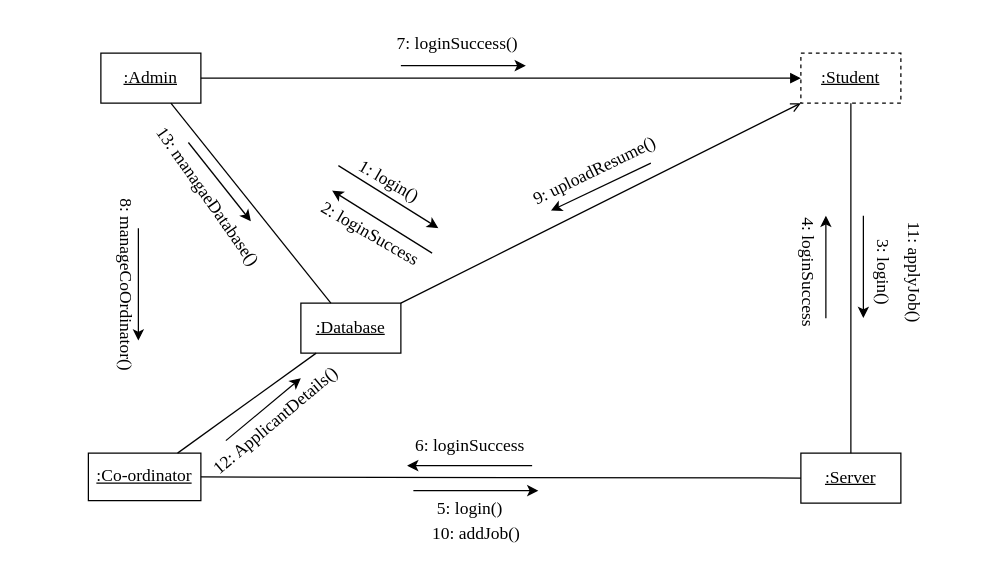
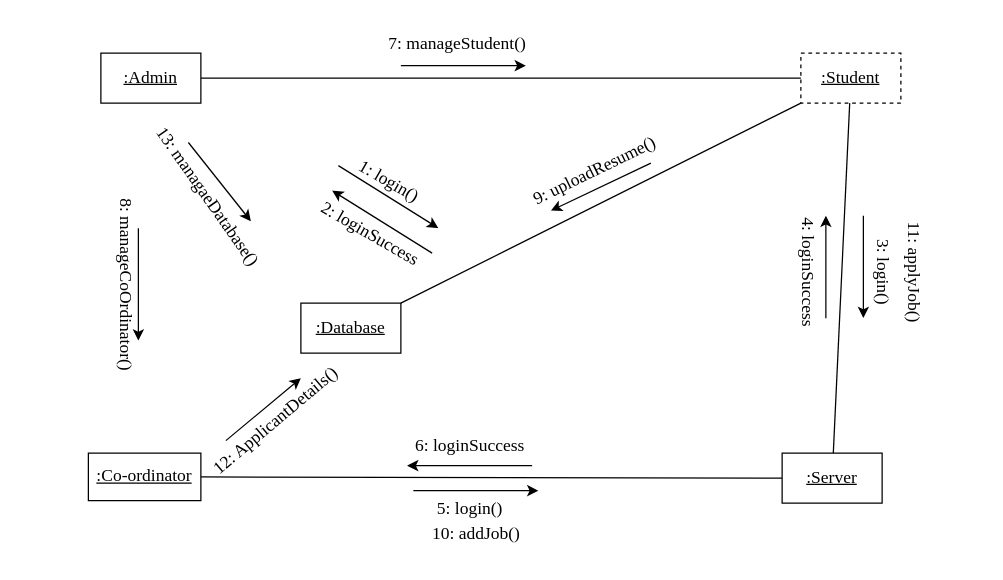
(458, 44) -> (458, 44)
(789, 78) -> (793, 78)
(795, 106) -> (795, 106)
(251, 203) -> none
(247, 403) -> none
(851, 478) -> (832, 478)
